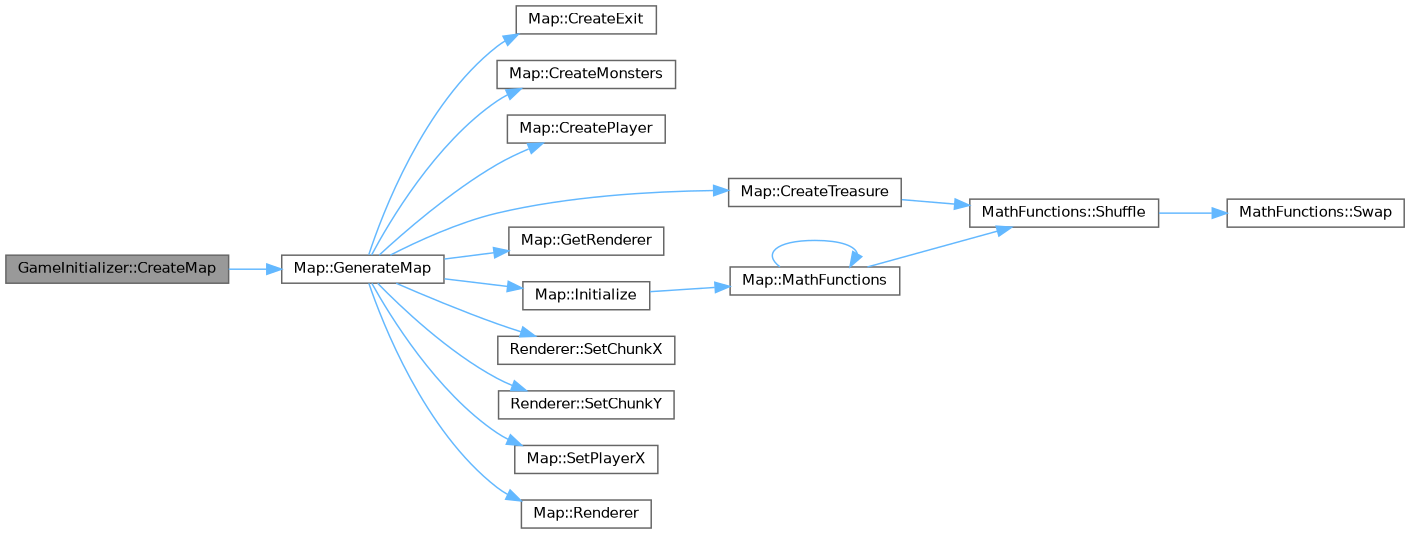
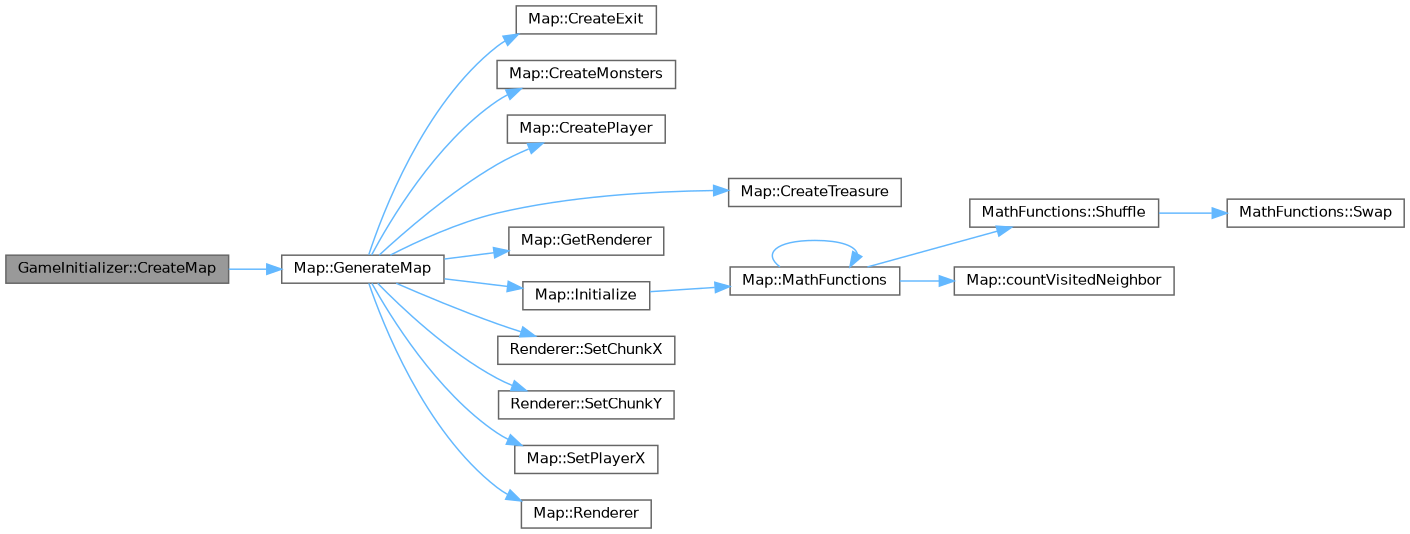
(928, 202) -> none
none -> (1064, 281)
